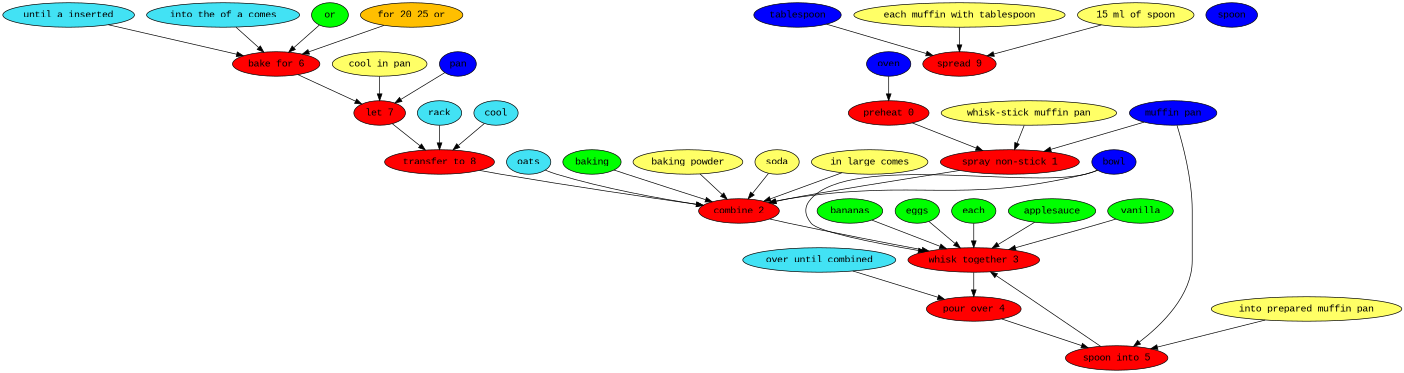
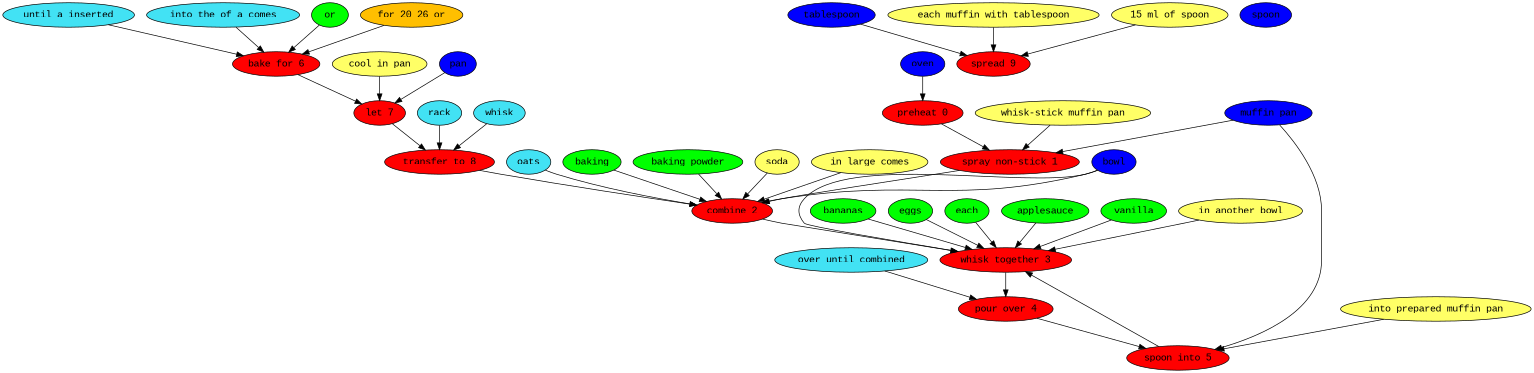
(412, 15) -> (412, 15)
(496, 113) -> (499, 113)
(688, 162) -> (688, 162)
none -> (1241, 211)
